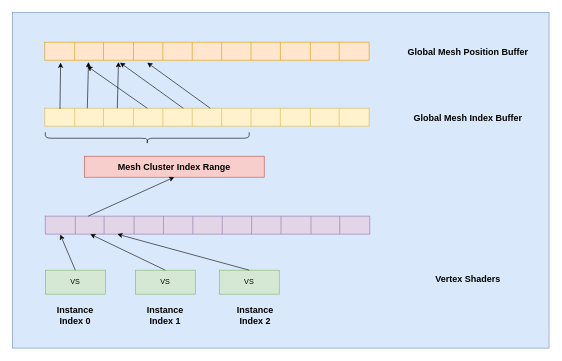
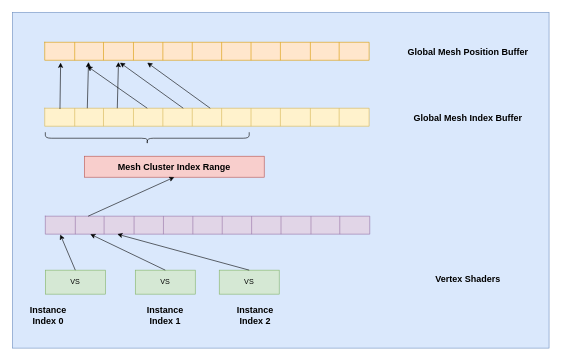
(75, 315) -> (48, 315)
